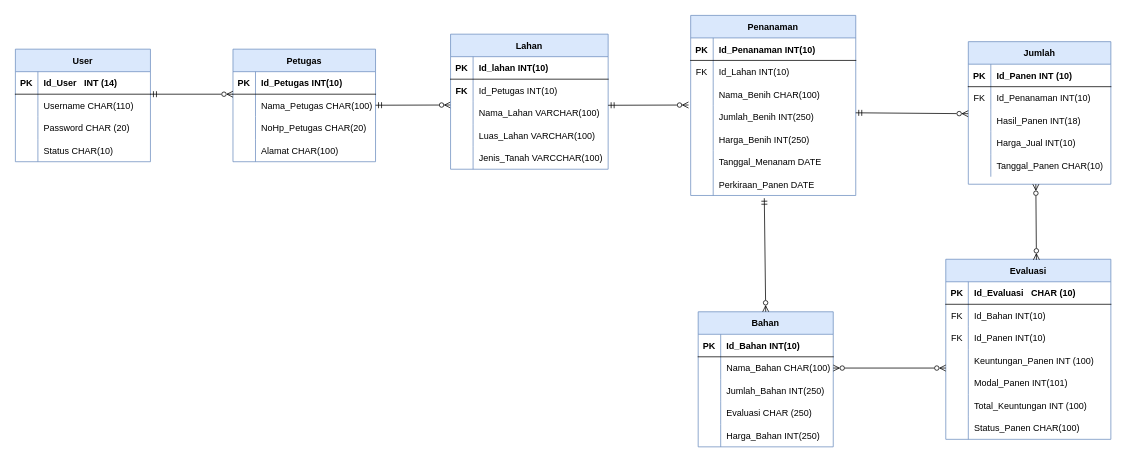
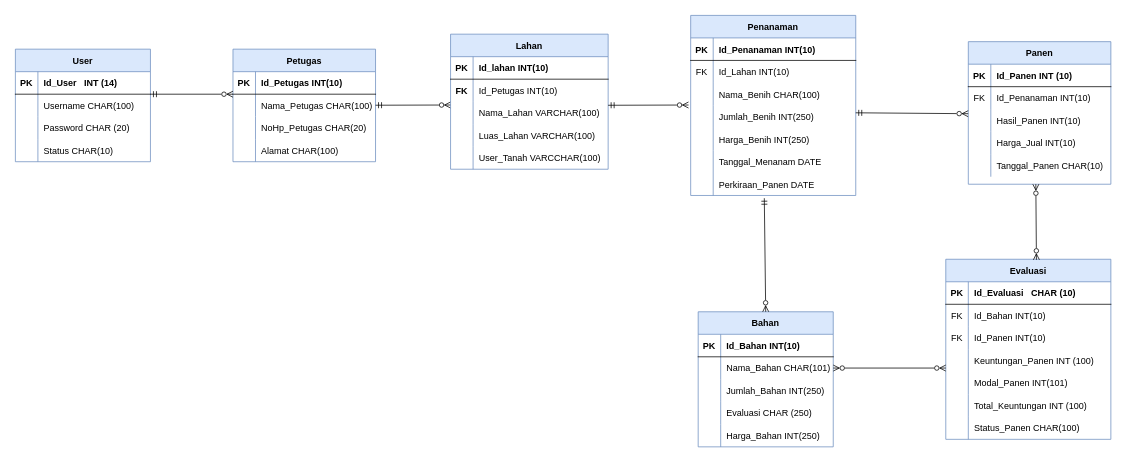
(1039, 53) -> (1039, 53)
(88, 106) -> (88, 106)
(1040, 121) -> (1040, 121)
(539, 158) -> (538, 158)
(775, 368) -> (775, 368)
